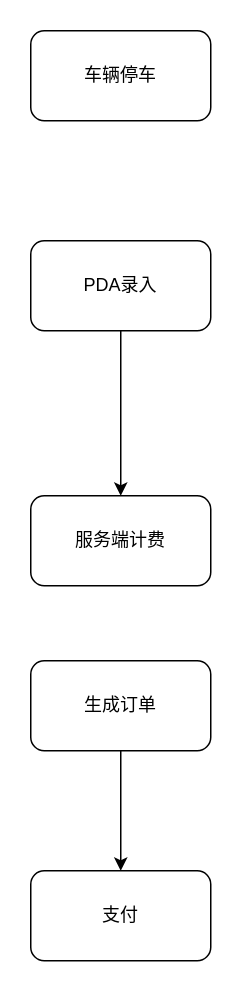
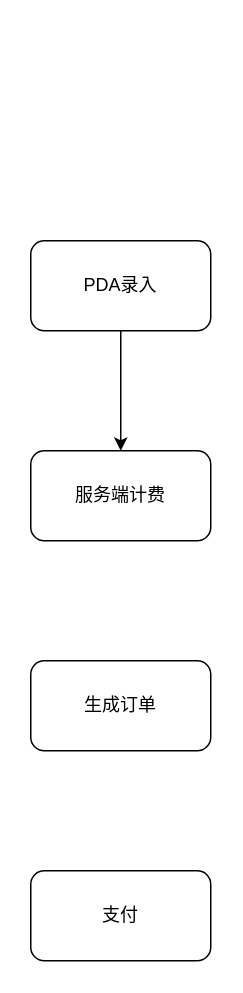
(121, 76) -> none
(121, 541) -> (121, 496)
(121, 806) -> none
